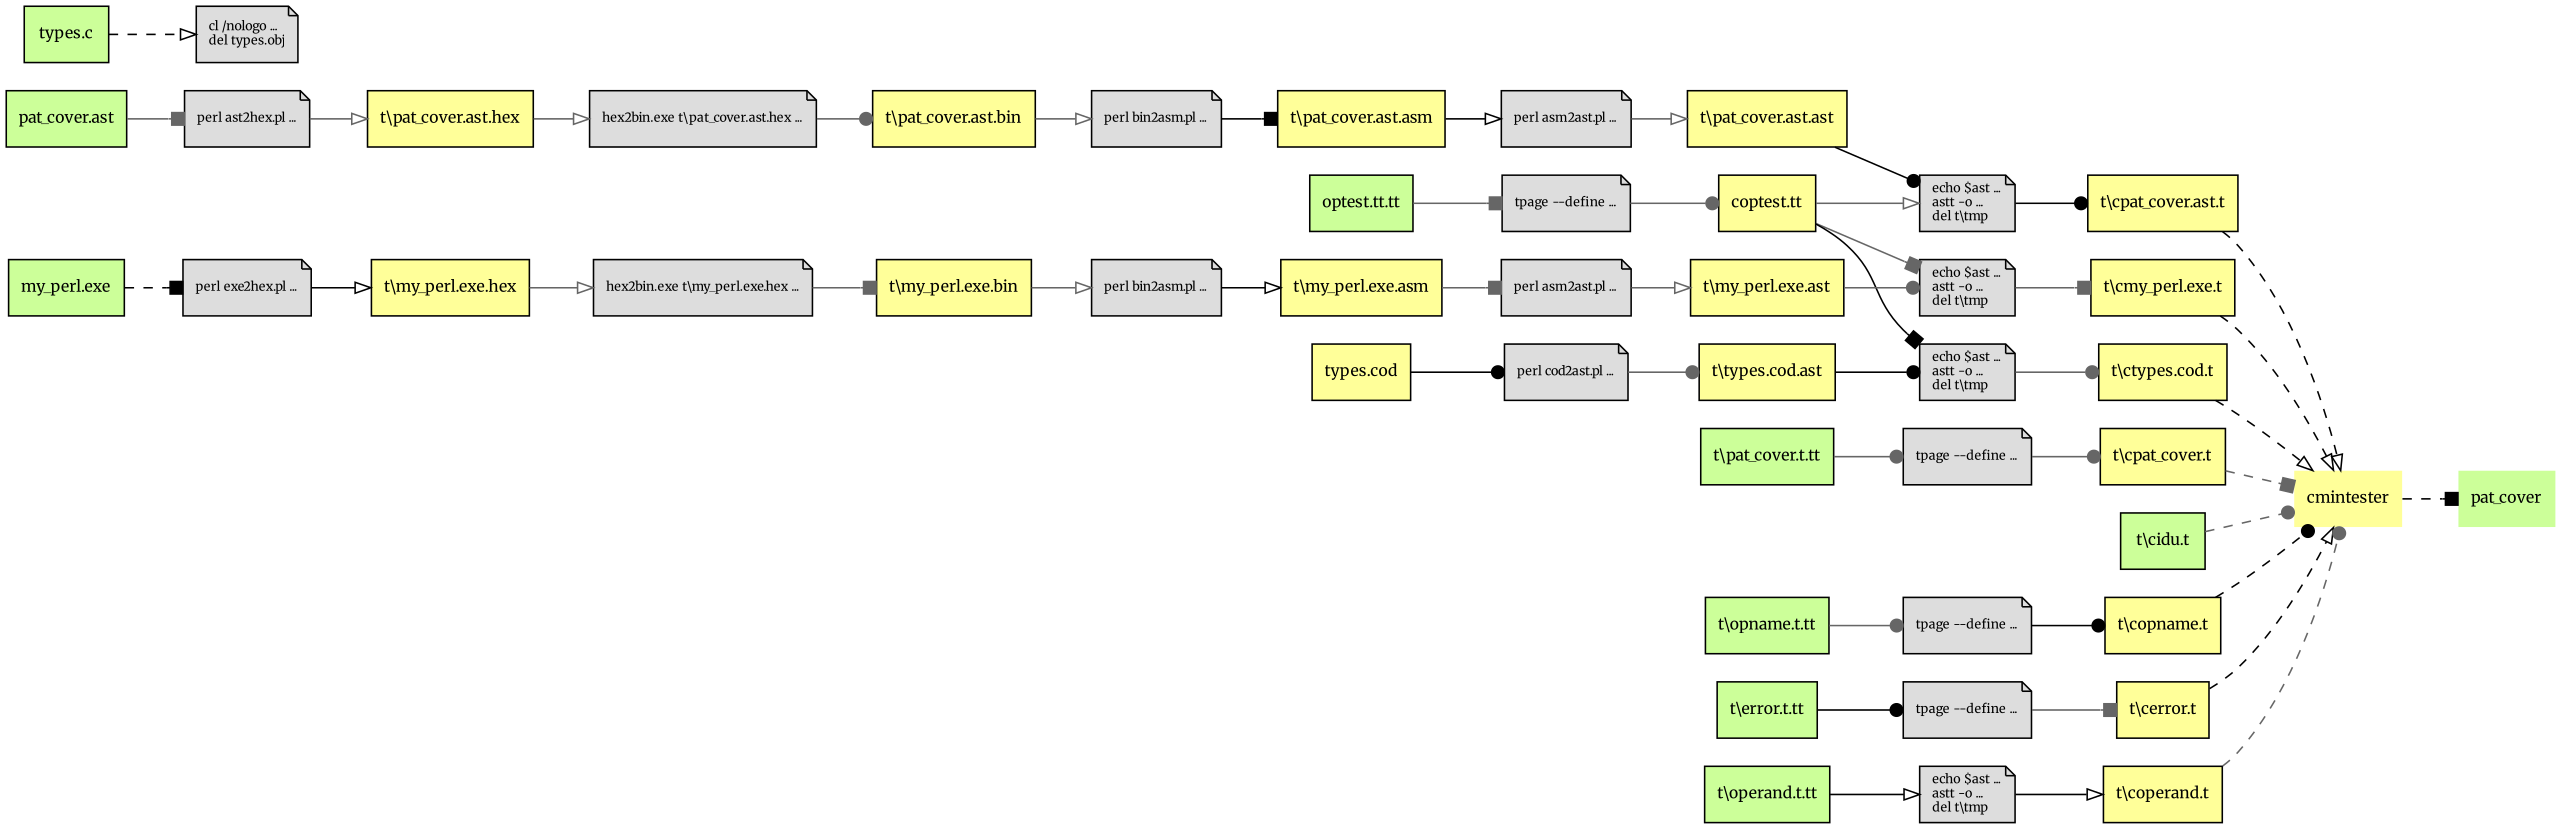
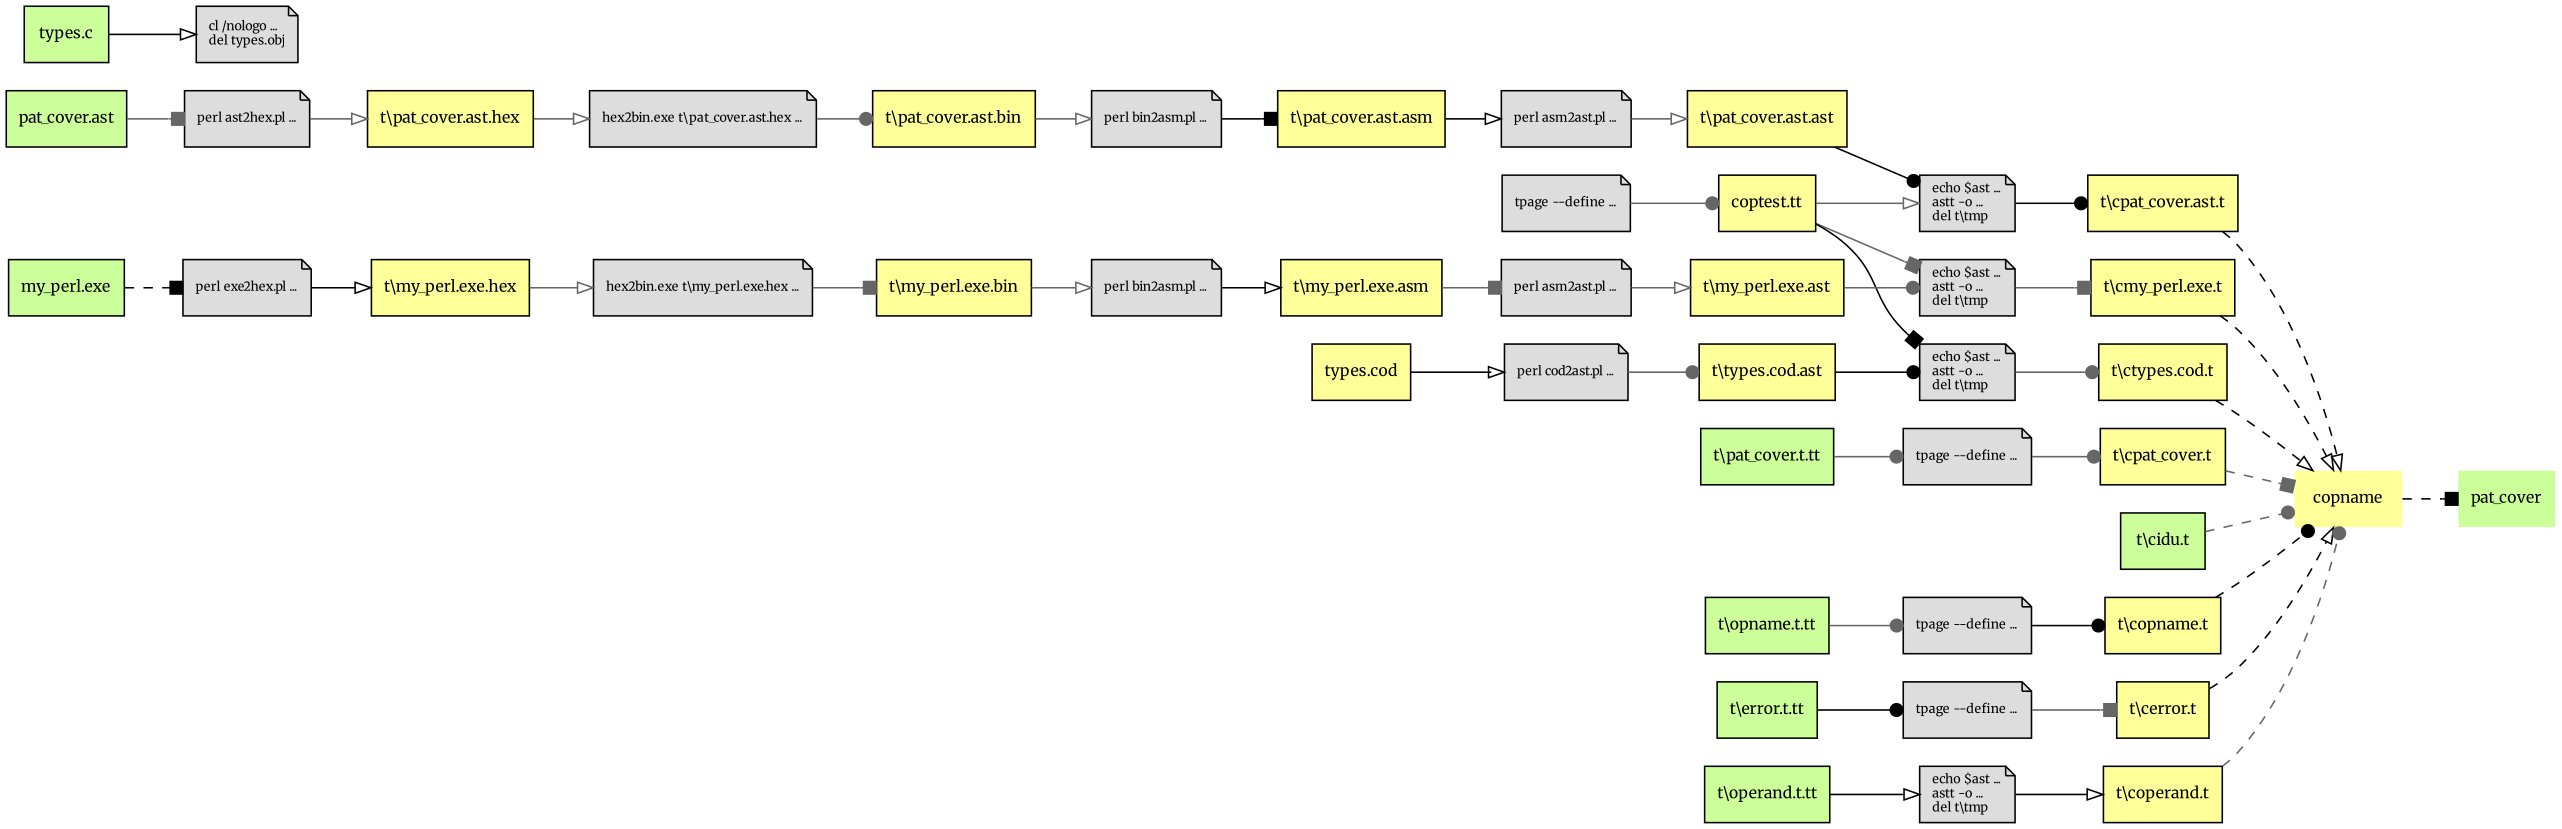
(144, 34) -> (144, 34)
(1361, 203) -> none
(1451, 372) -> (1451, 372)
(2348, 499) -> (2348, 499)
